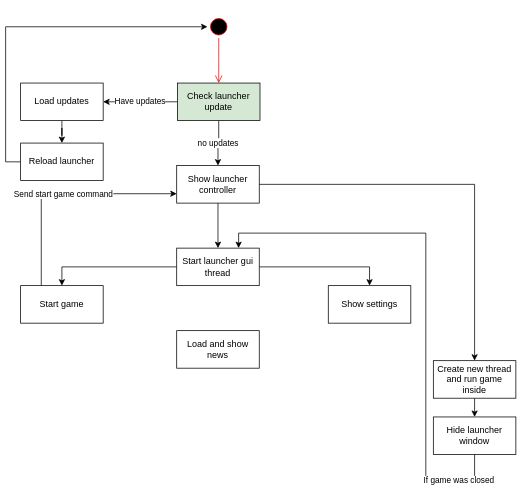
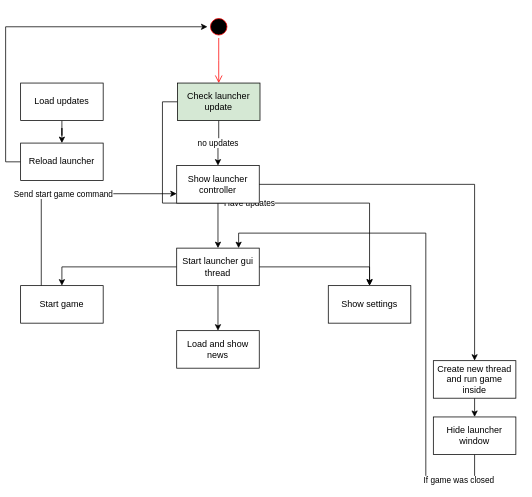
(137, 102) -> (162, 151)
none -> (218, 324)
